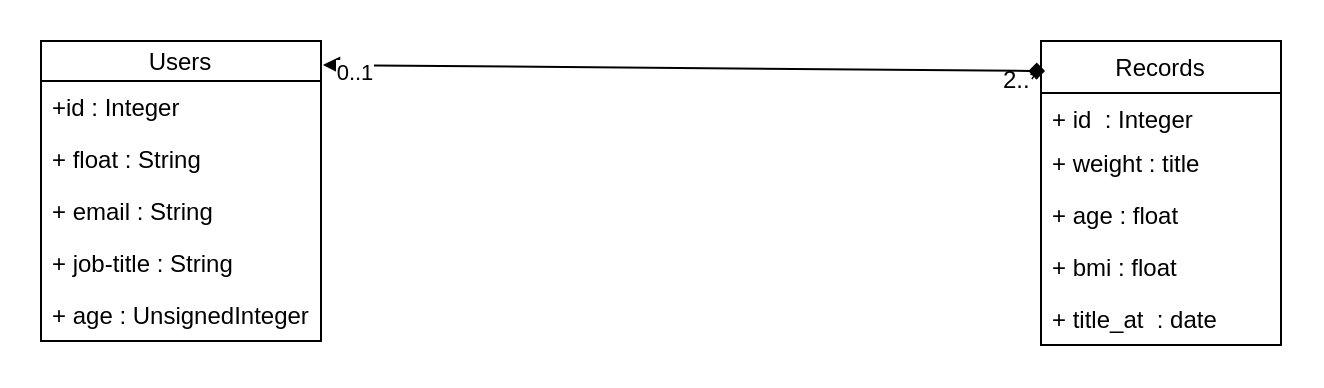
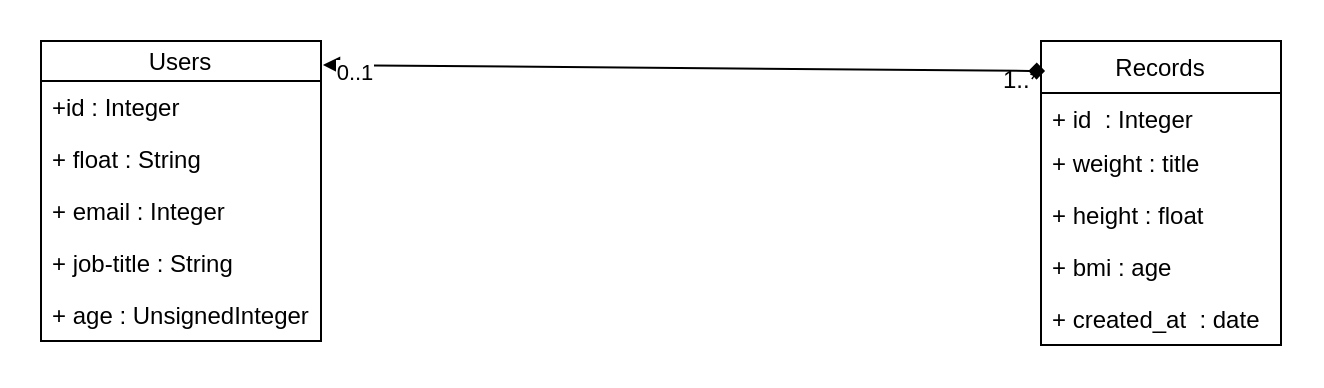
(1022, 81) -> (1022, 81)
(138, 212) -> (148, 212)
(1124, 216) -> (1141, 216)
(1121, 268) -> (1110, 268)
(1154, 320) -> (1174, 320)
